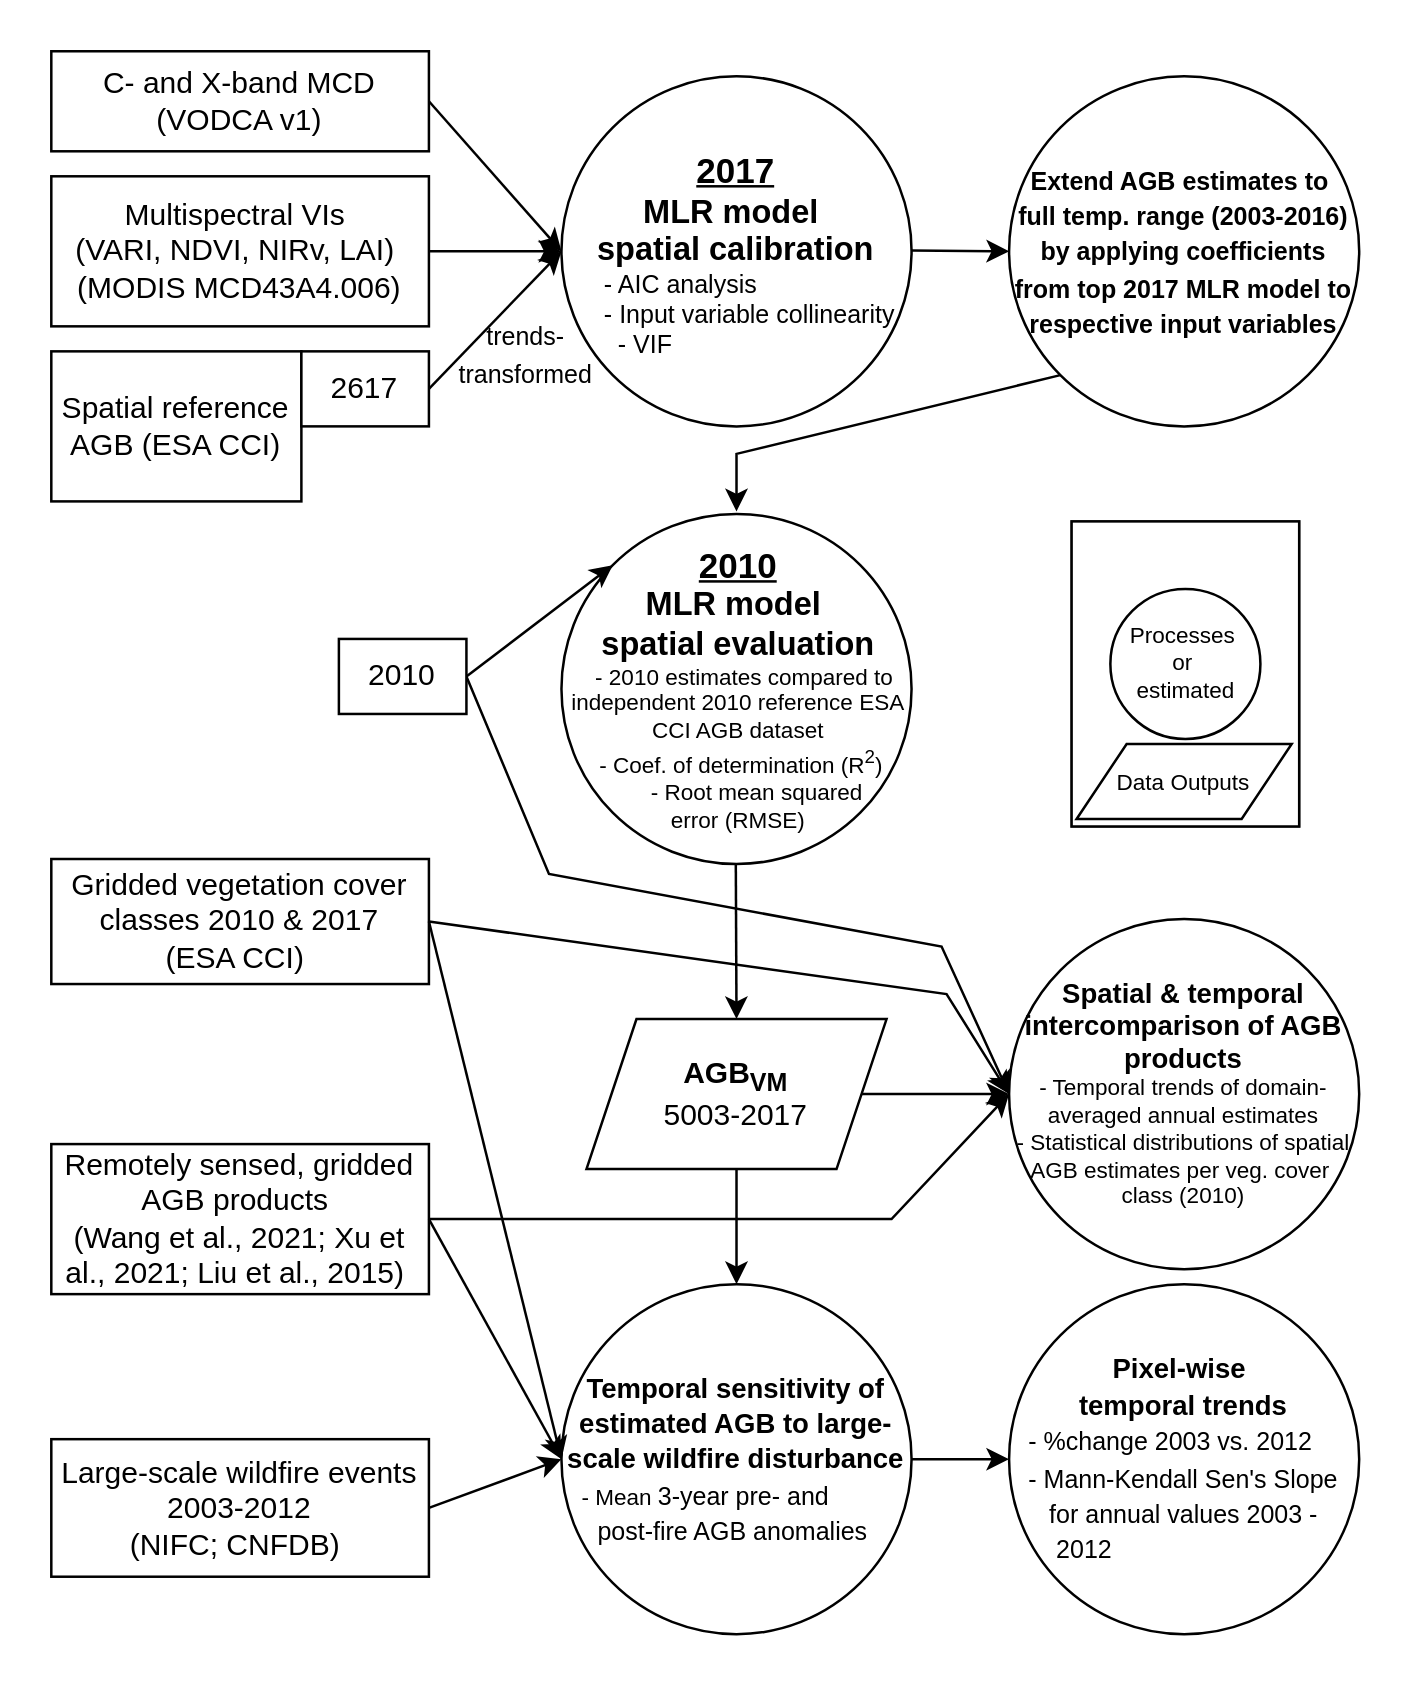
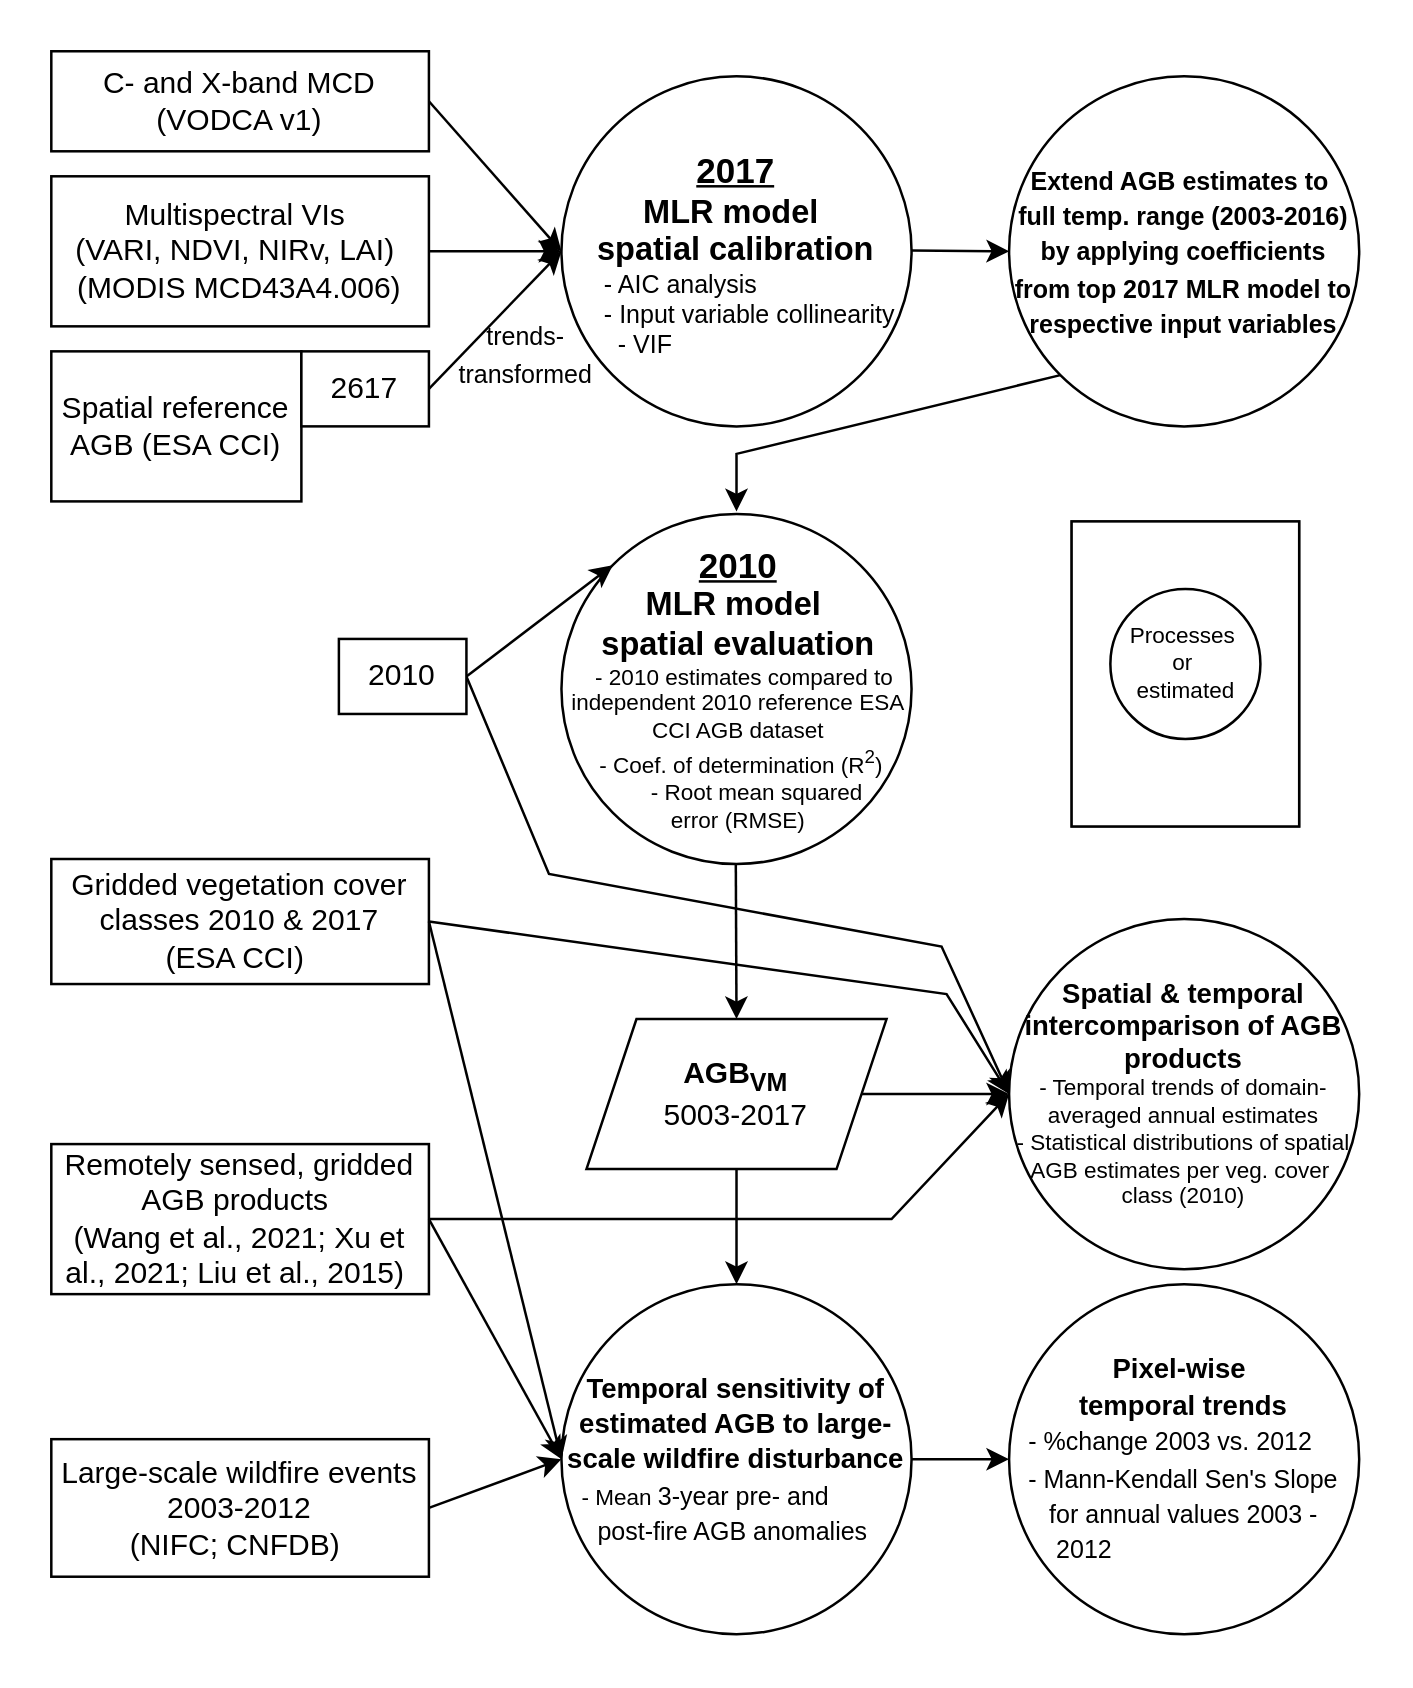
(1184, 781) -> none
